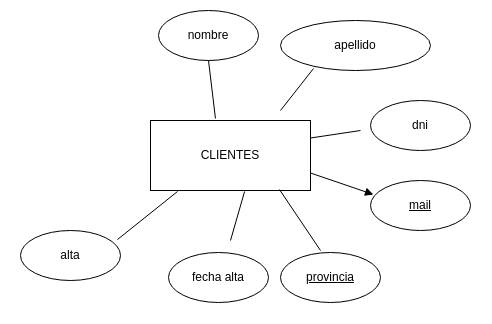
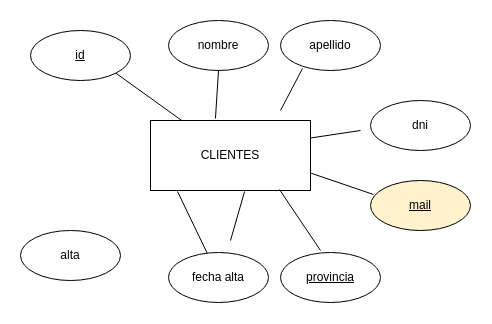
(209, 36) -> (219, 46)
(356, 46) -> (331, 46)
none -> (81, 56)
none -> (149, 97)
(364, 191) -> (368, 193)
(421, 206) -> (421, 206)
(148, 215) -> (192, 222)
